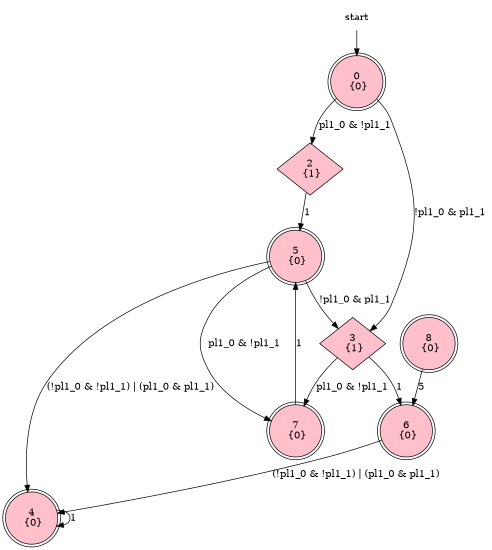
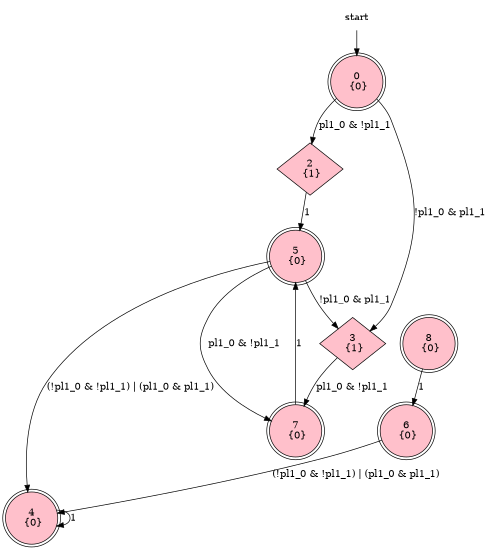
(387, 376) -> none
(421, 387) -> (421, 387)
